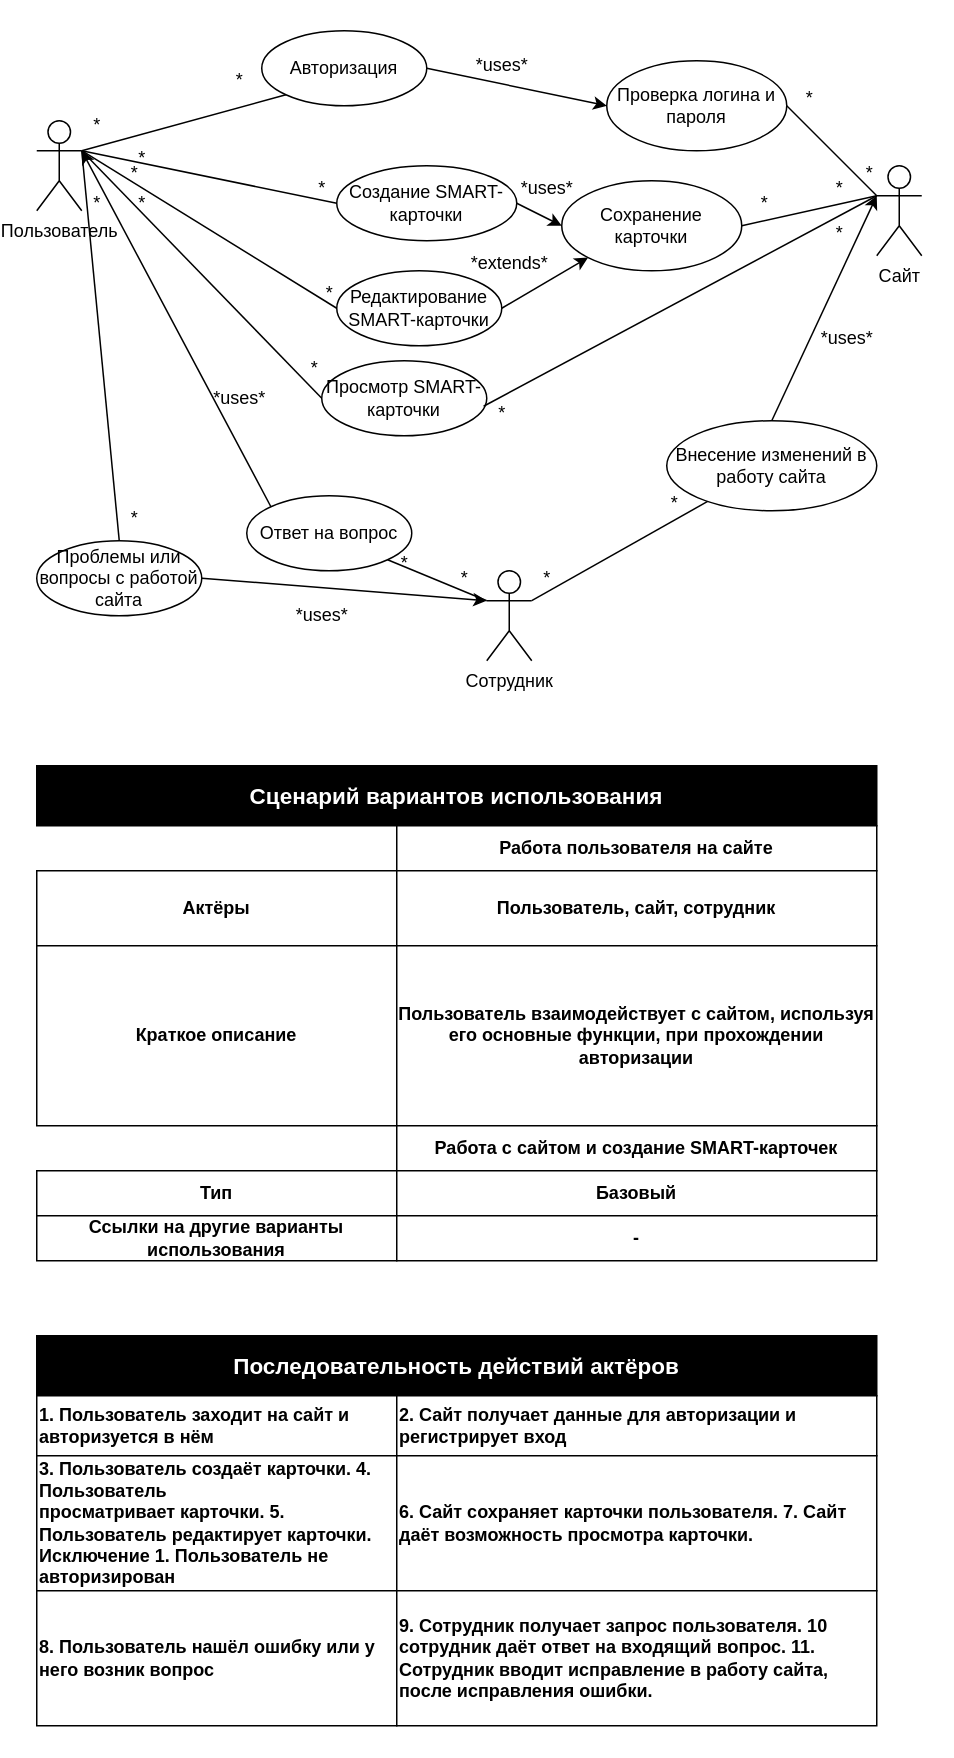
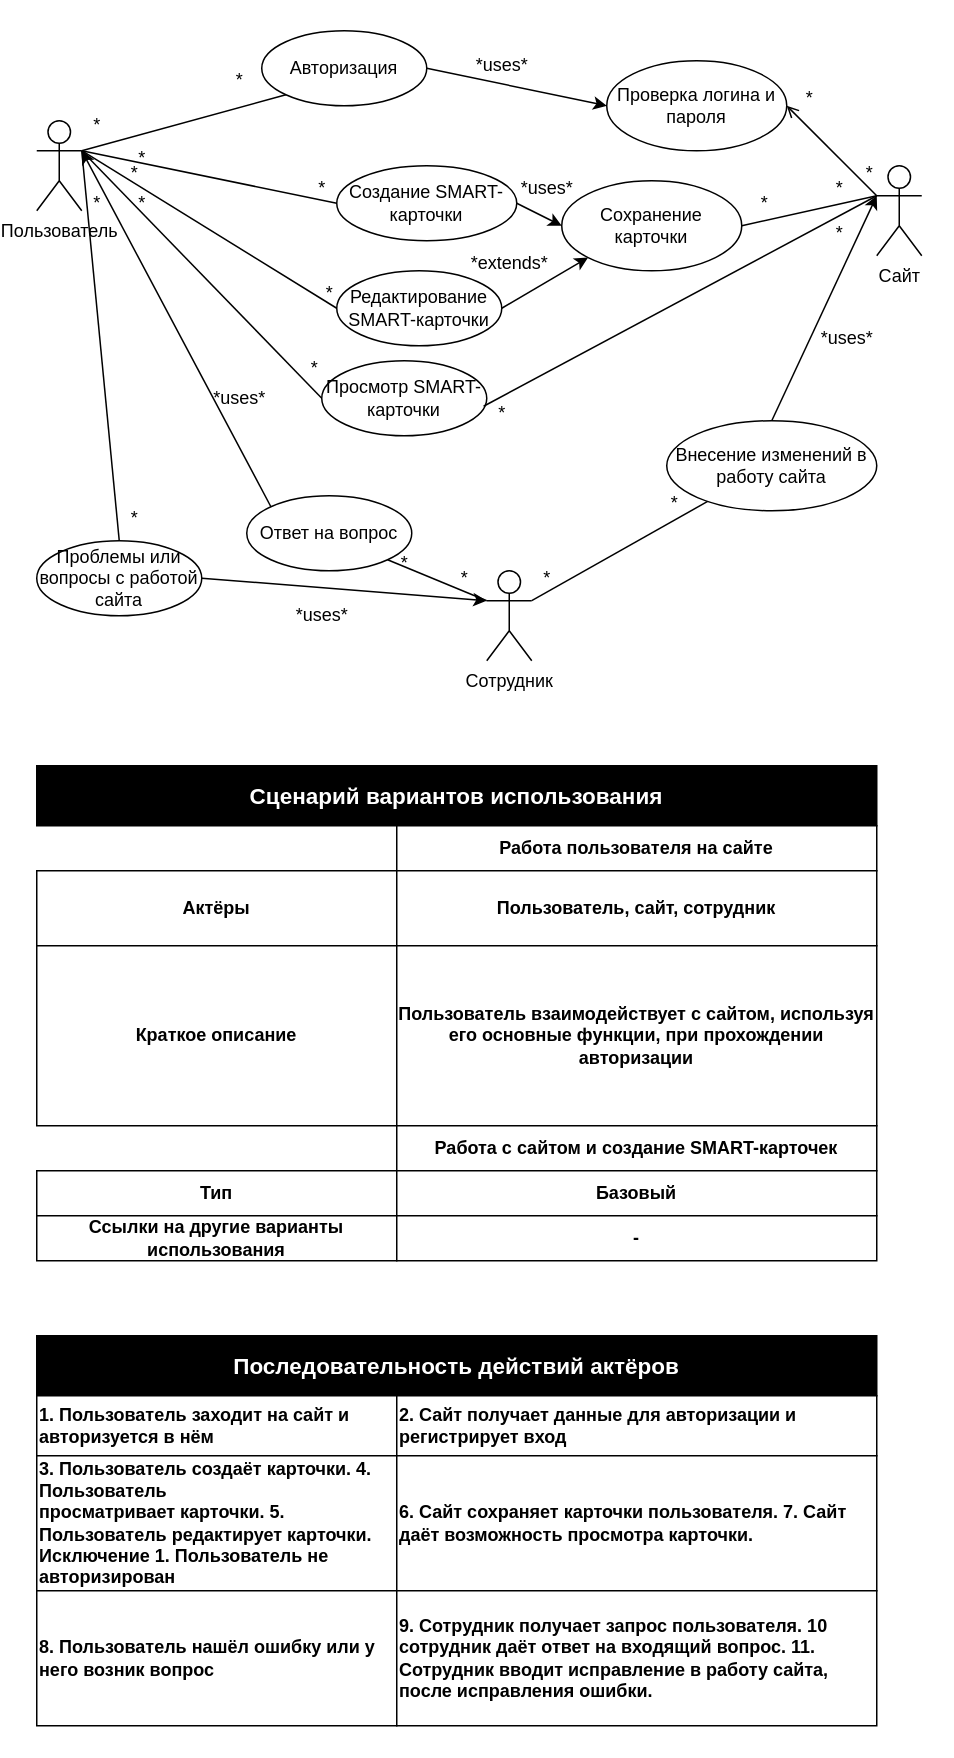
(790, 109) -> (791, 110)
